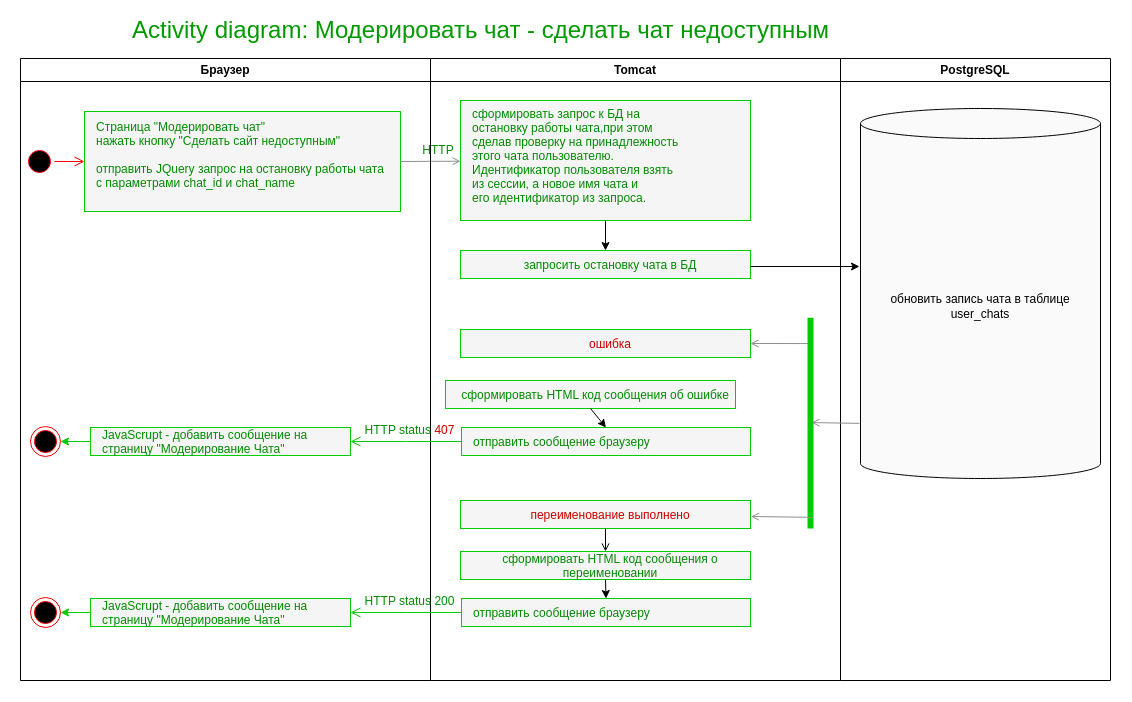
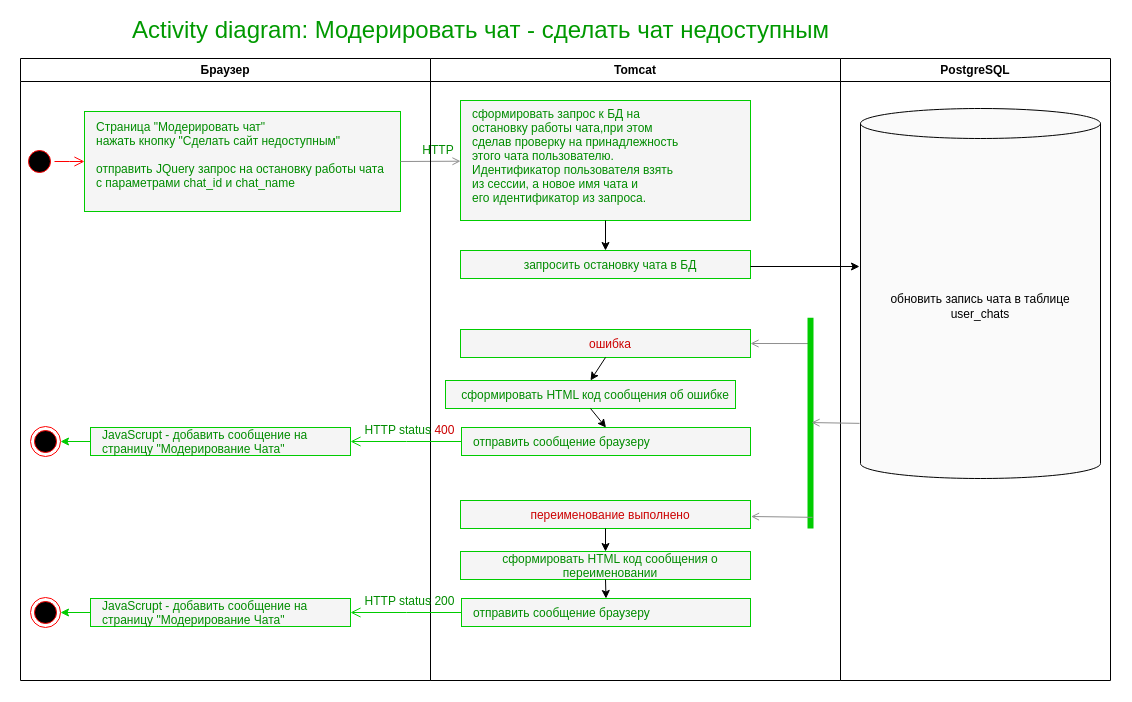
none -> (600, 366)
(410, 431) -> (410, 431)
(606, 544) -> (606, 543)
